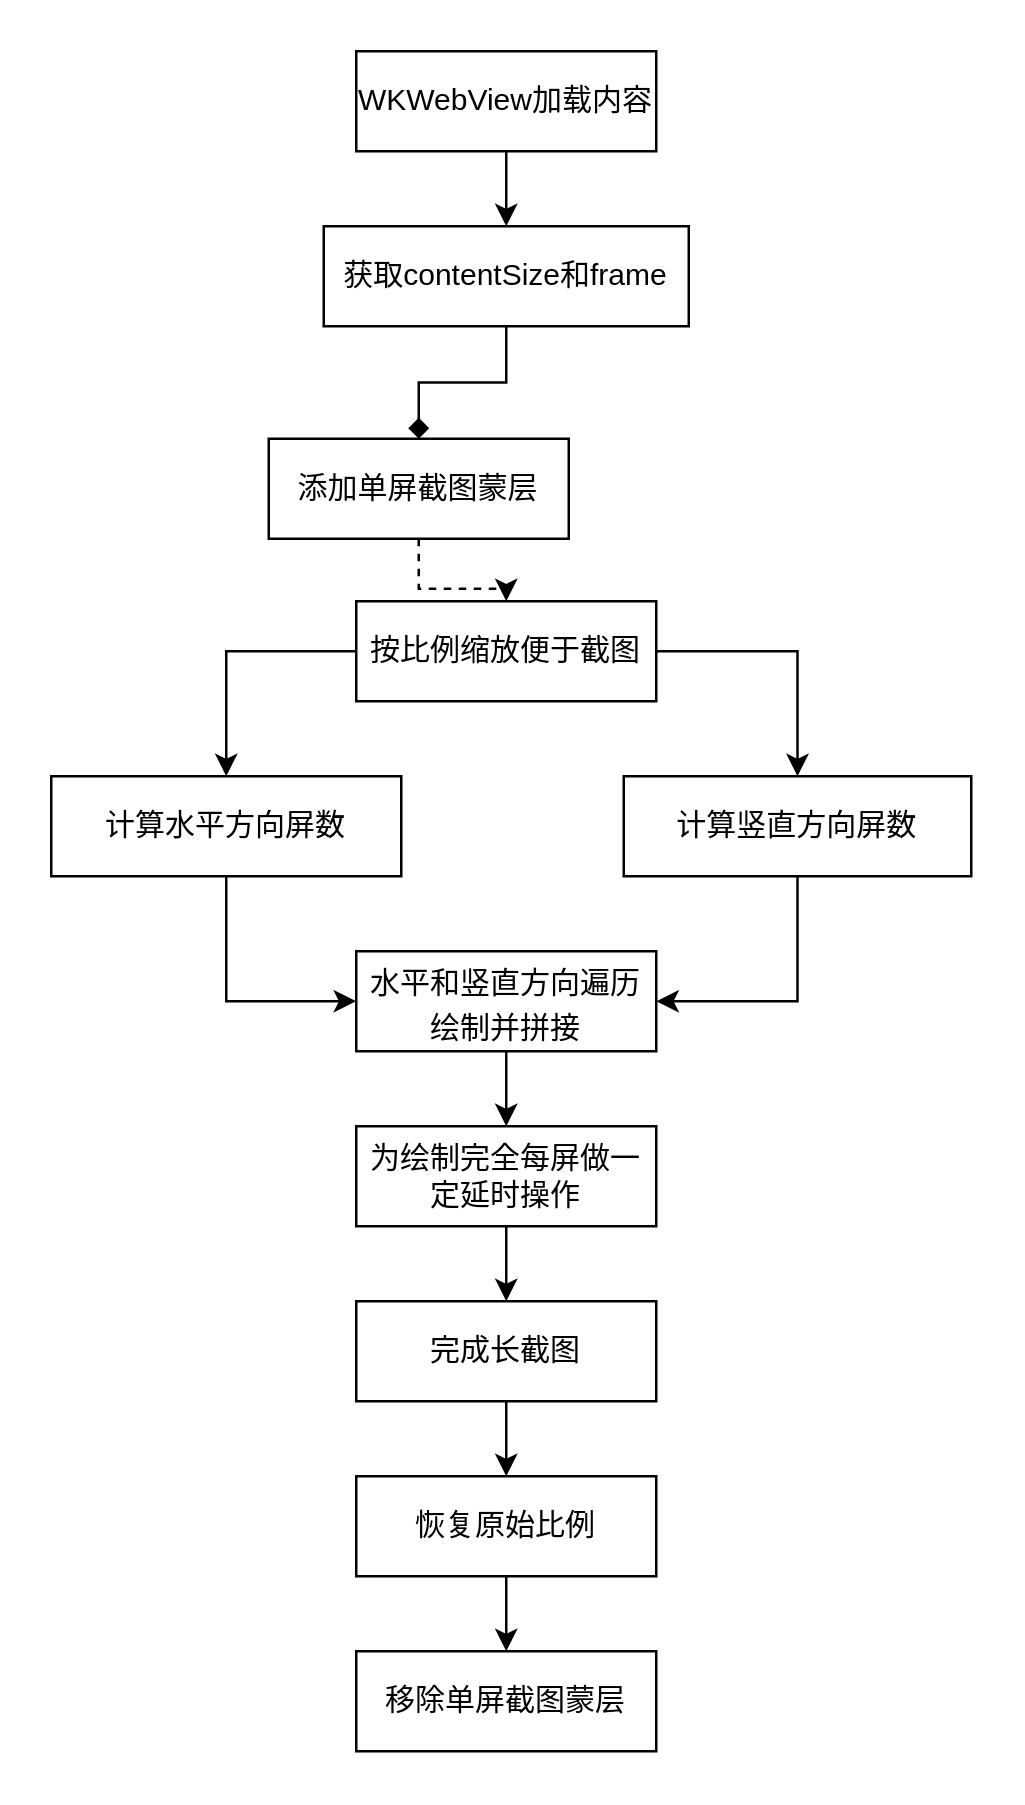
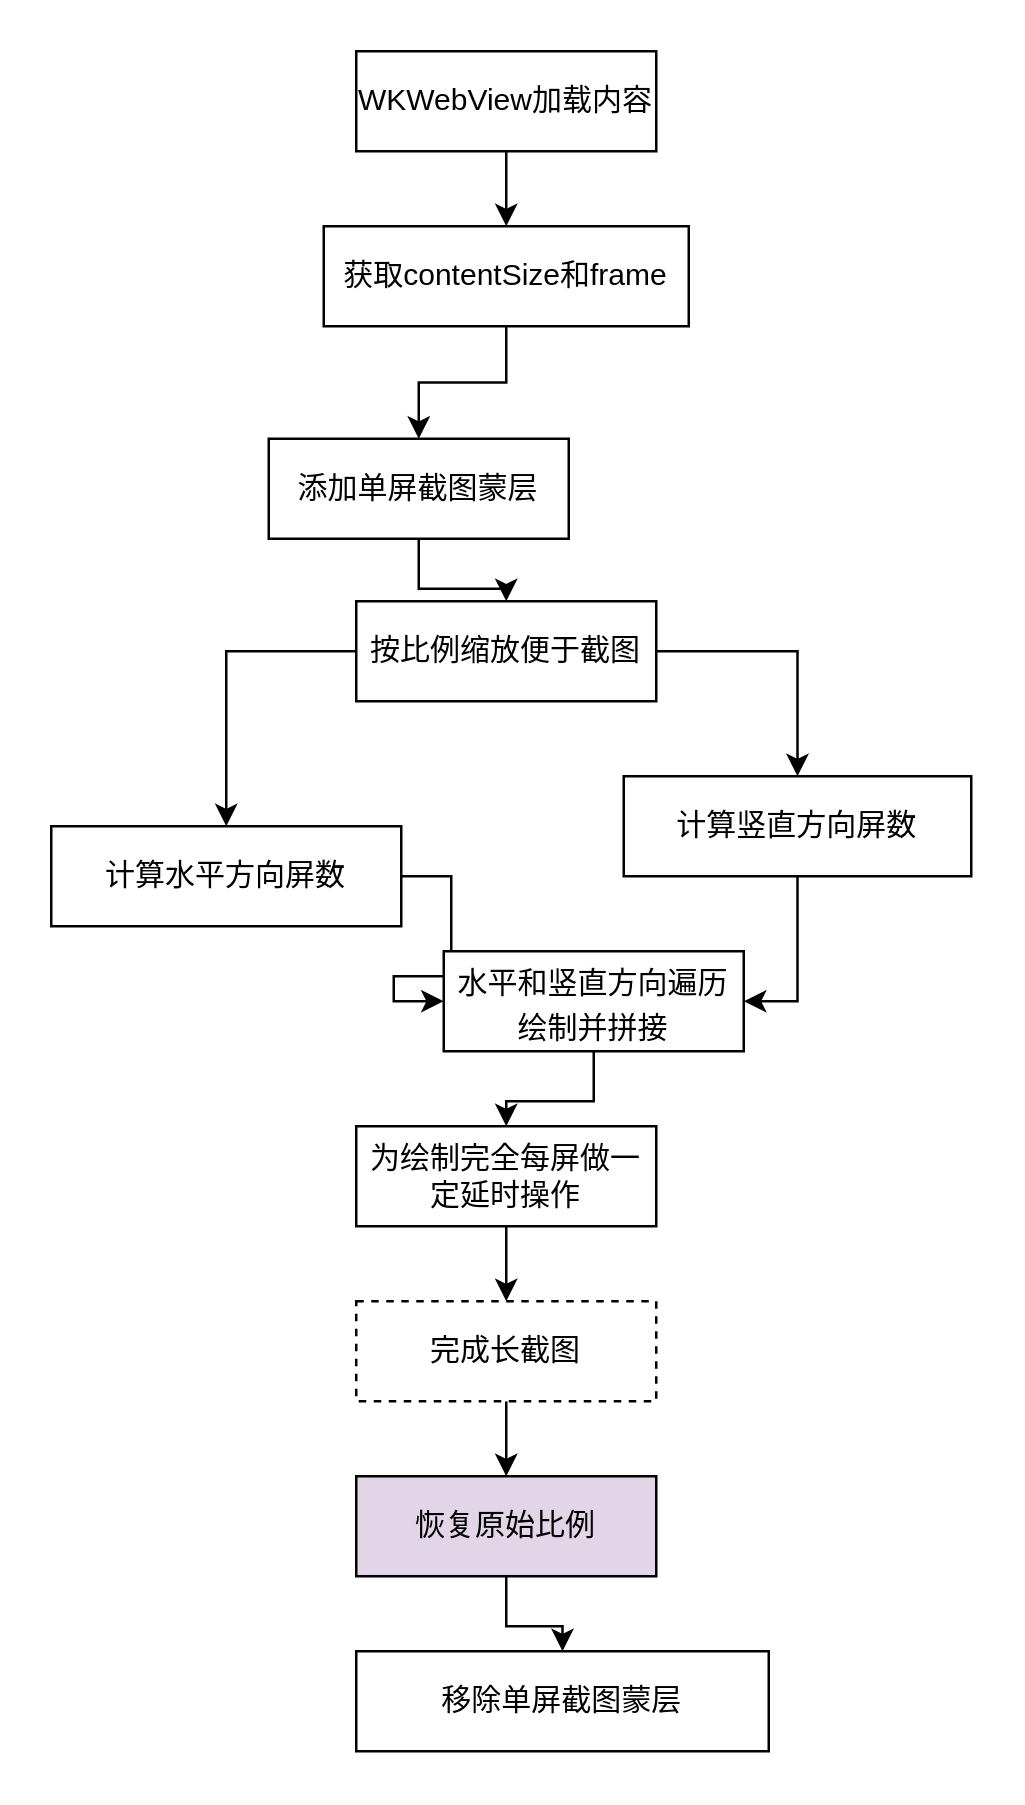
(419, 418) -> (419, 419)
(437, 589) -> (437, 589)
(226, 826) -> (226, 876)
(506, 1001) -> (594, 1001)
(506, 1351) -> (506, 1351)
(506, 1526) -> (506, 1526)
(506, 1701) -> (563, 1701)
